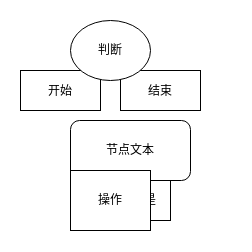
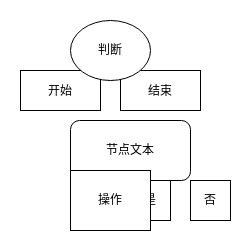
none -> (211, 201)
